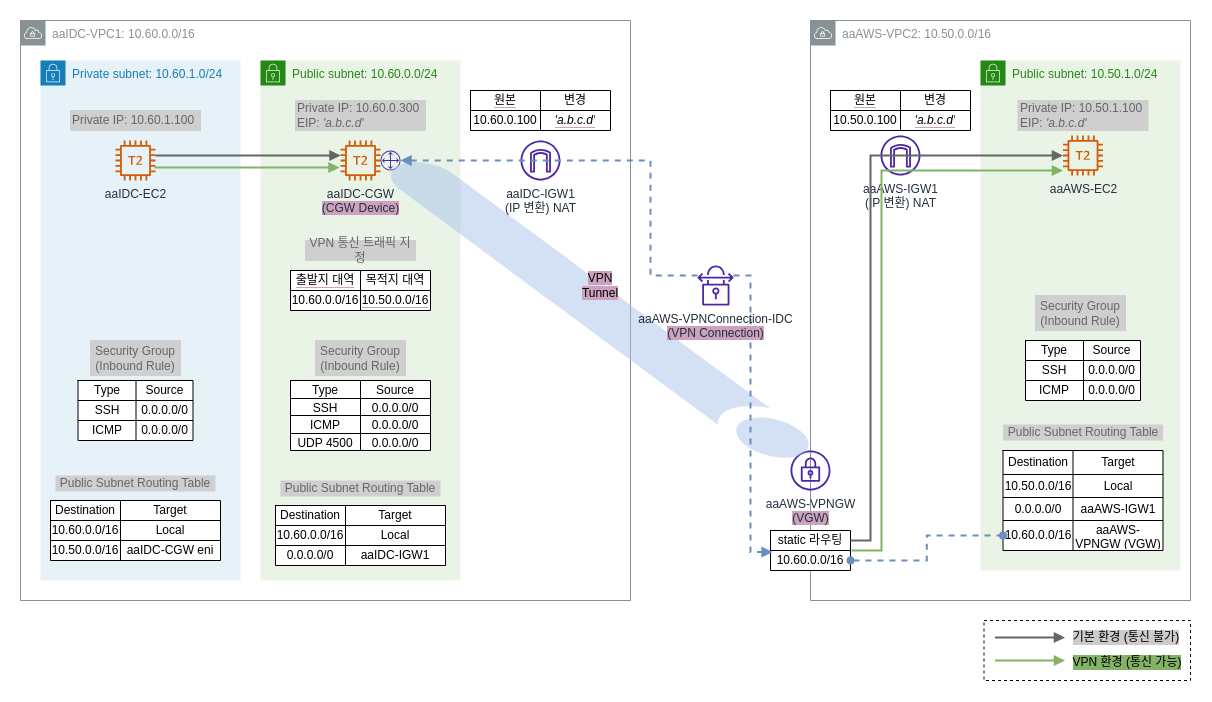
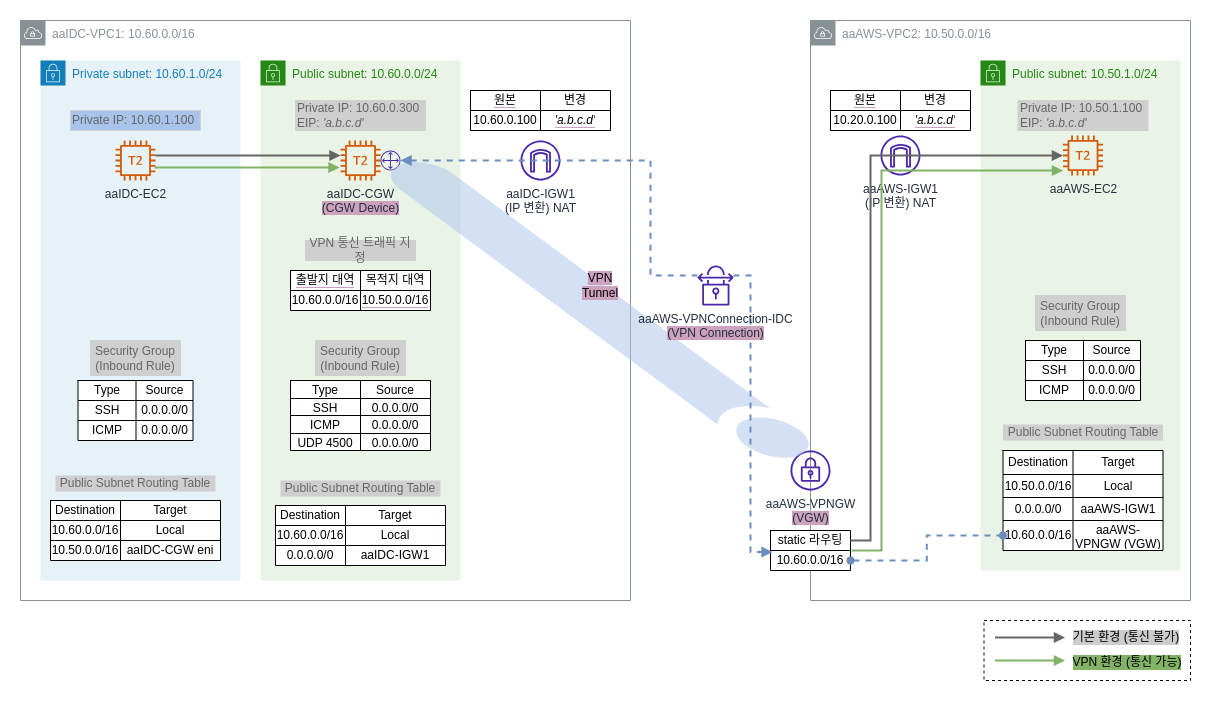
(136, 121) -> (136, 121)
(866, 121) -> (866, 121)
